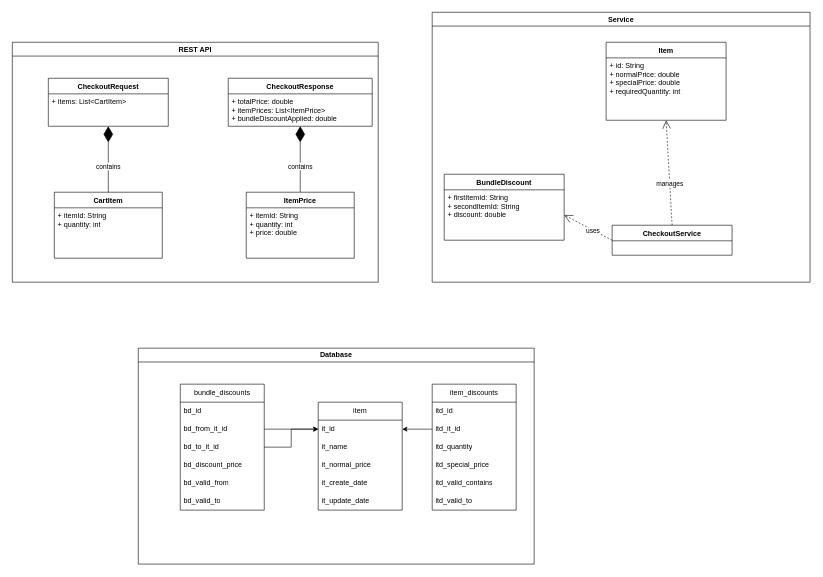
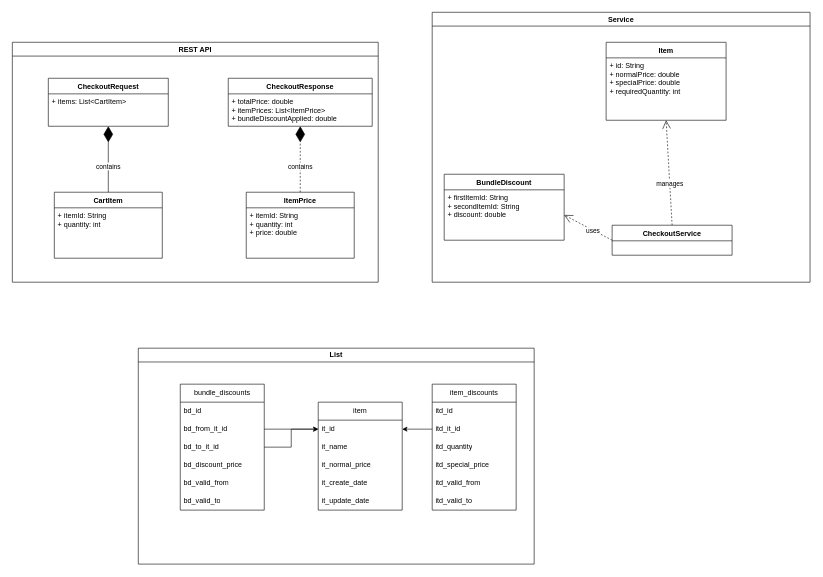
(300, 169) -> (300, 169)
(336, 356) -> (336, 356)
(468, 483) -> (461, 483)
